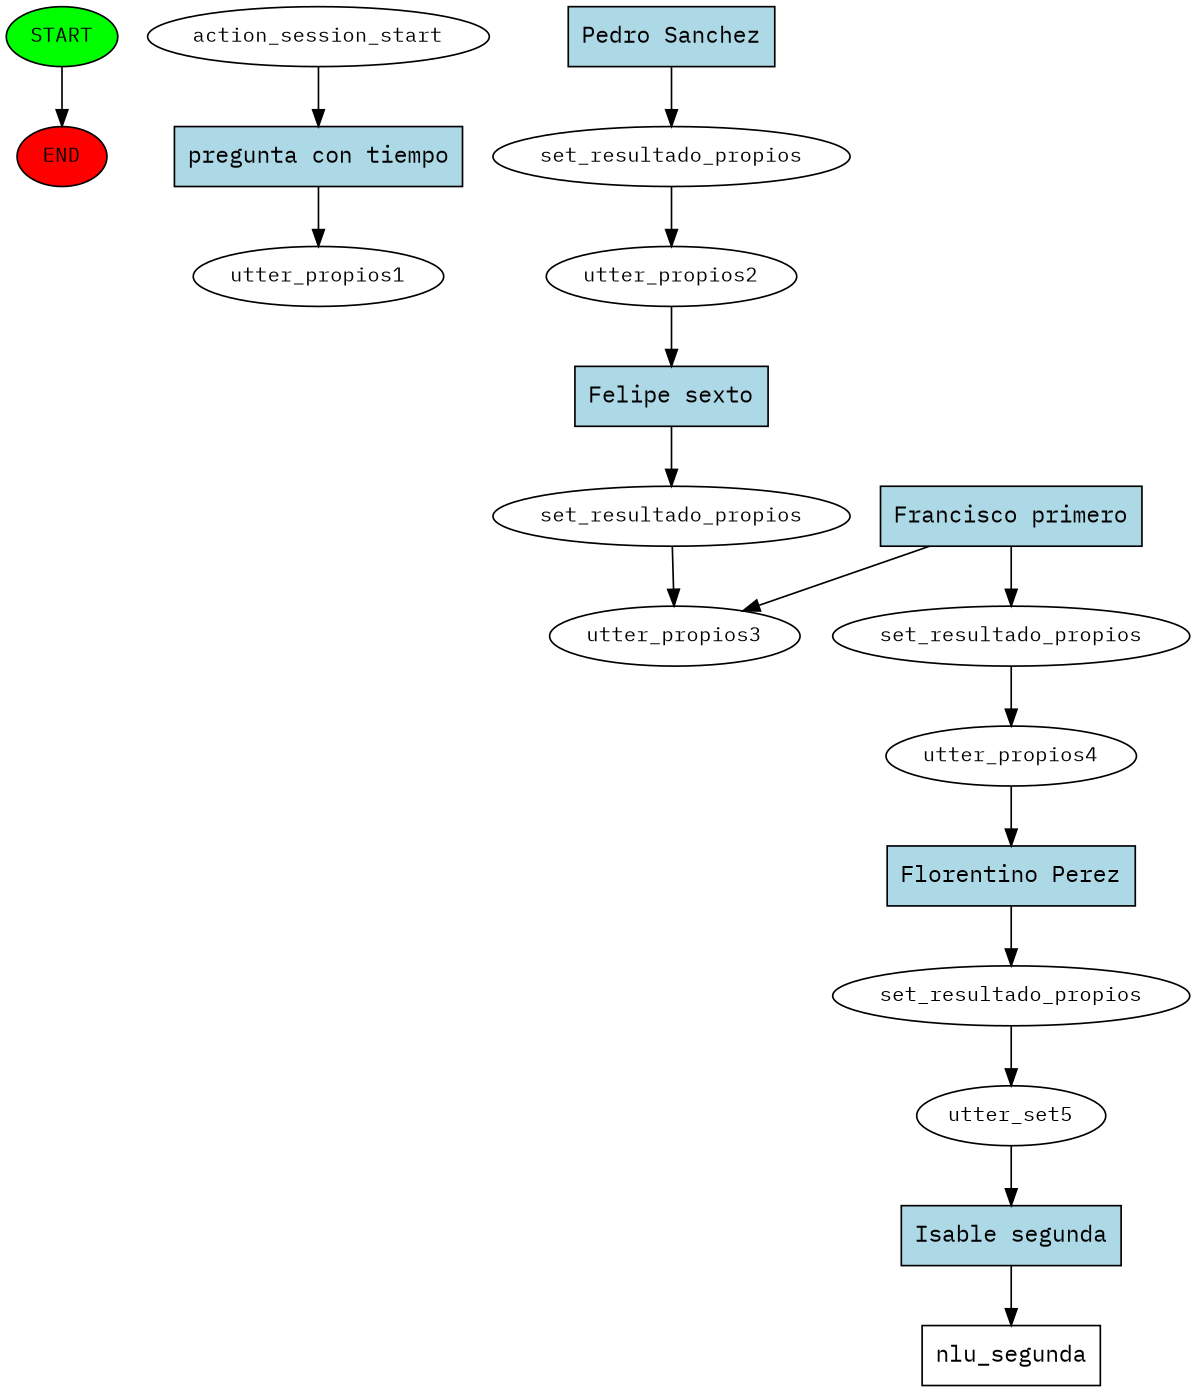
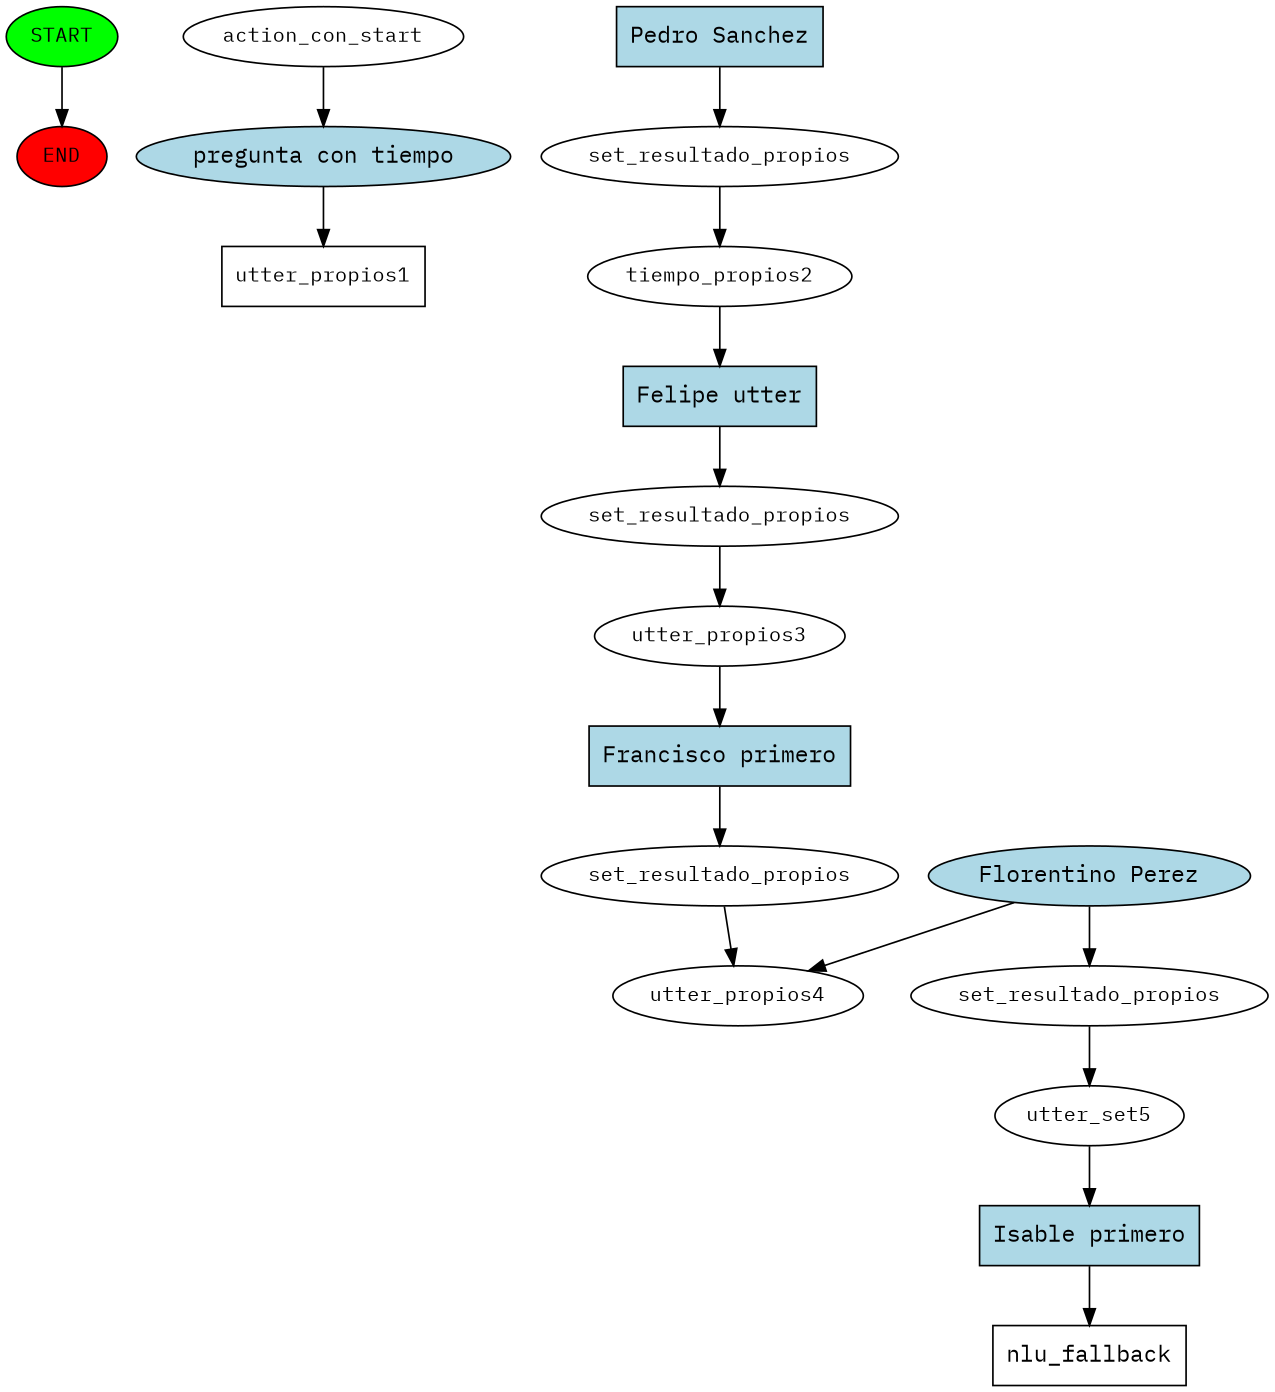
(318, 37) -> (323, 37)
(318, 157) -> (323, 157)
(318, 276) -> (323, 276)
(672, 276) -> (720, 276)
(672, 396) -> (720, 396)
(844, 576) -> (720, 688)
(1011, 808) -> (919, 934)
(1011, 876) -> (1089, 876)
(1011, 1236) -> (1089, 1236)
(1011, 1356) -> (1089, 1356)
